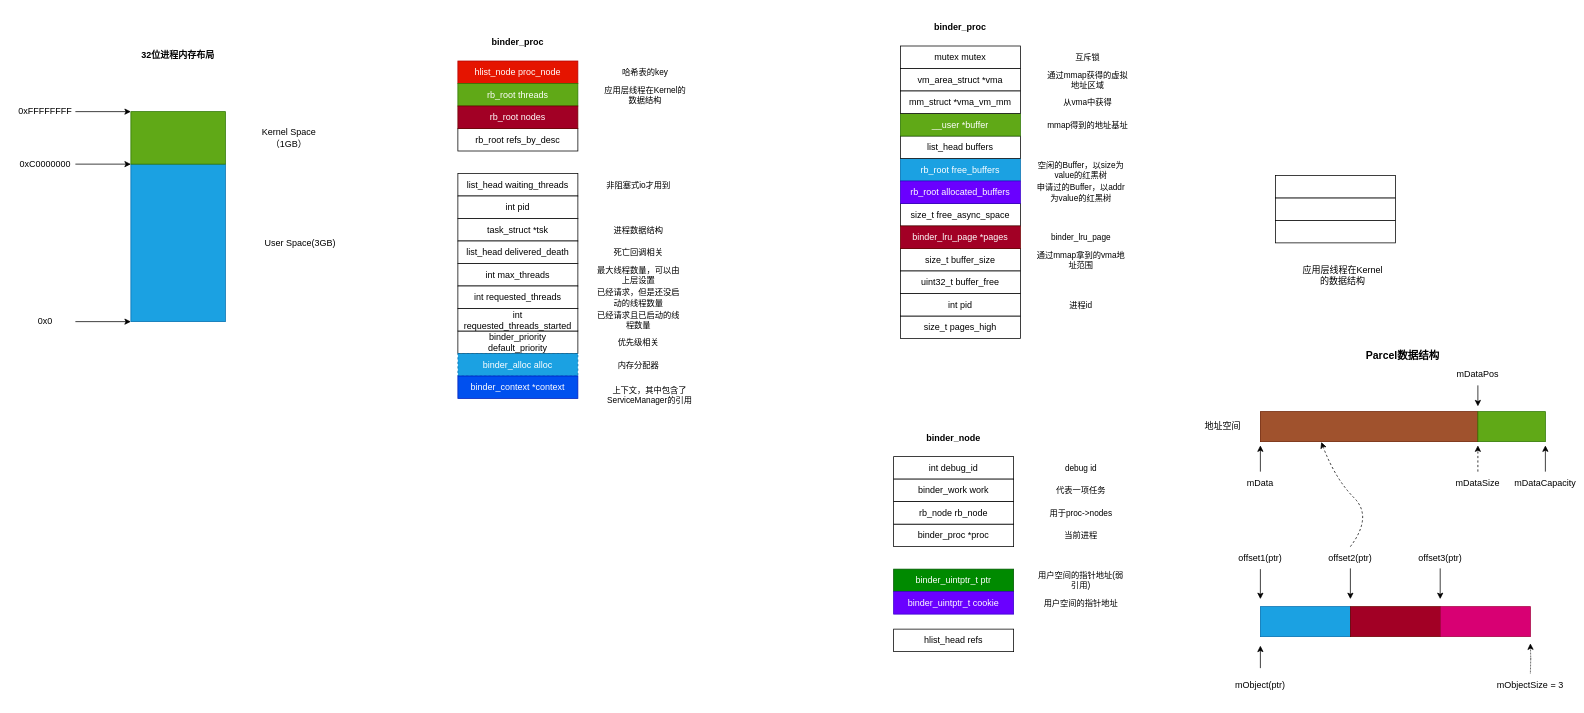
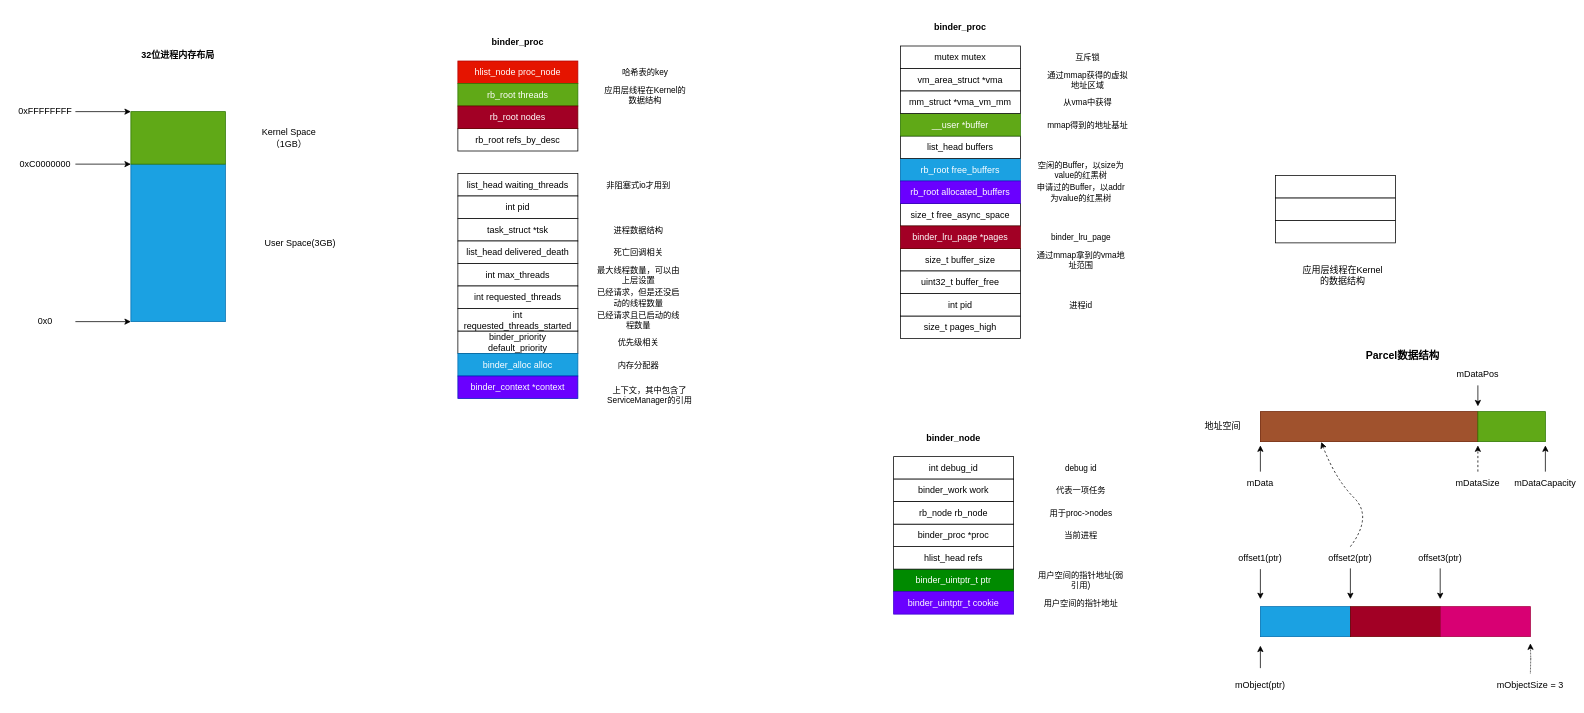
(518, 365) -> (518, 365)
(518, 387) -> (518, 387)
(954, 640) -> (954, 558)
